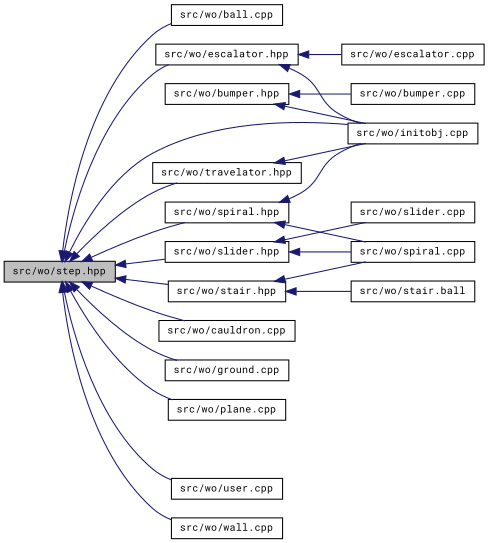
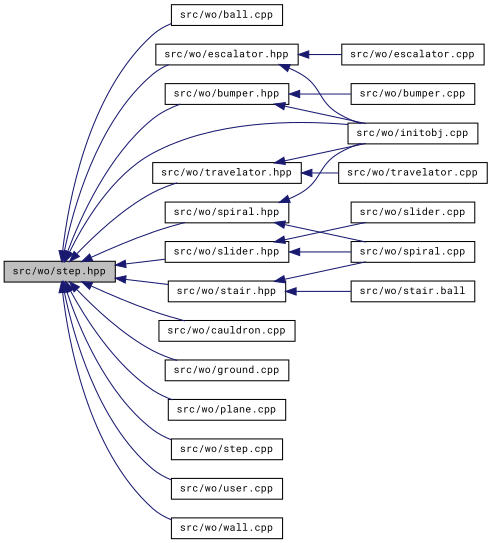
none -> (111, 166)
none -> (413, 173)
none -> (227, 449)
